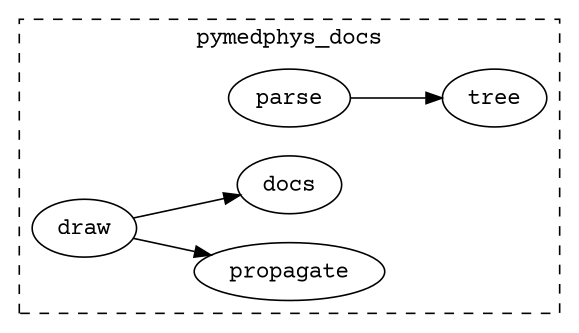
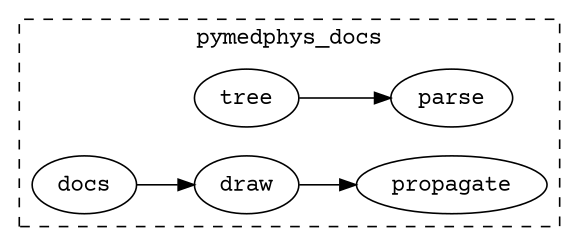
(388, 98) -> (337, 98)
(179, 208) -> (157, 185)
